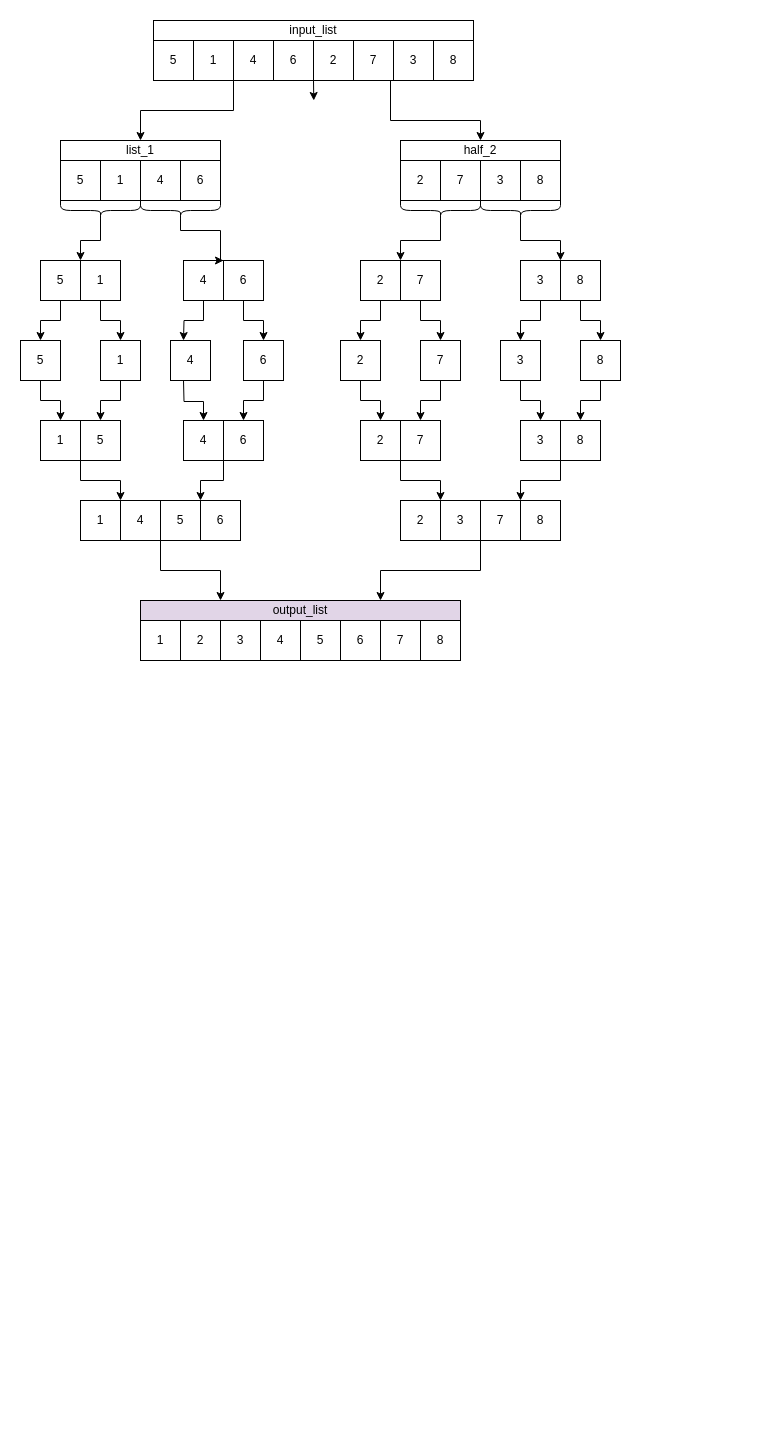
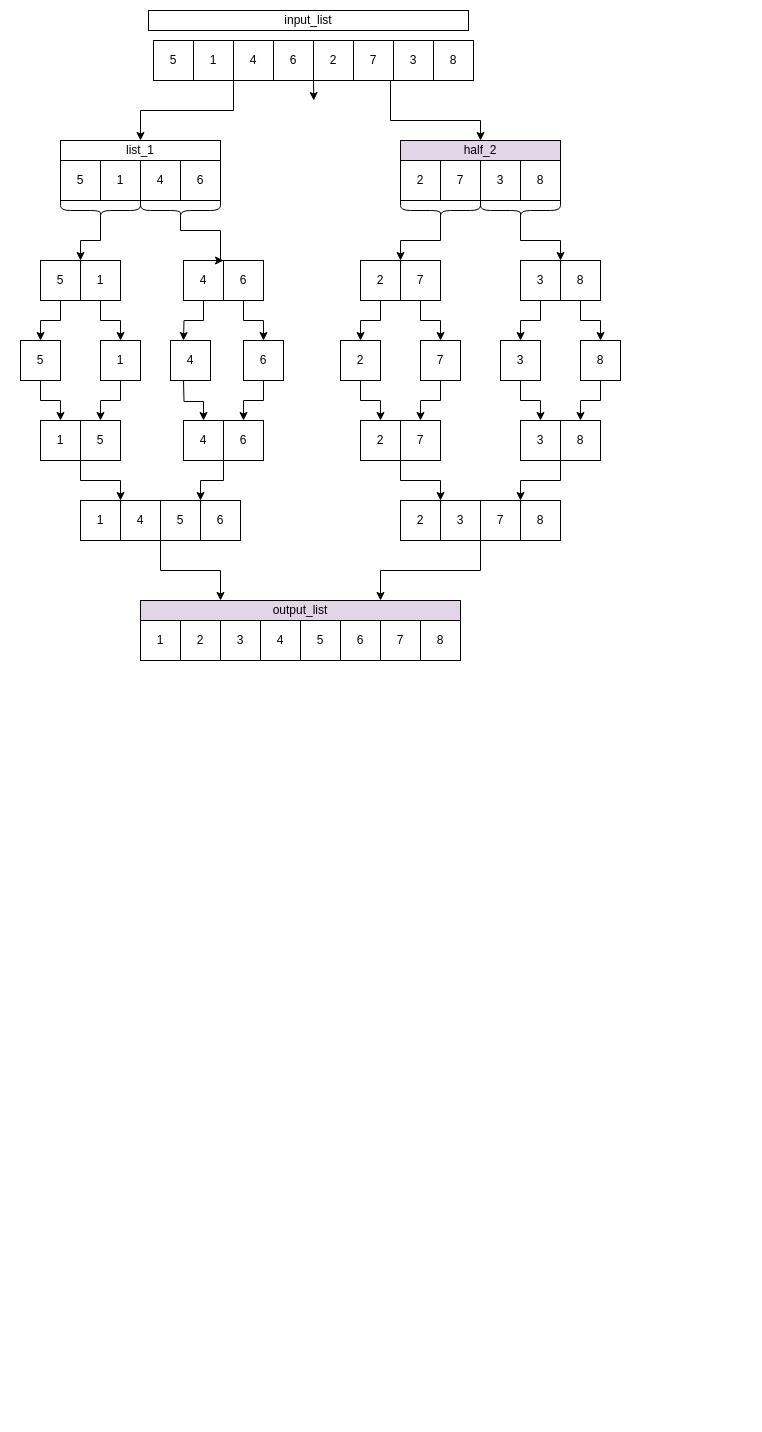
(314, 31) -> (309, 21)
(481, 151) -> (481, 151)
